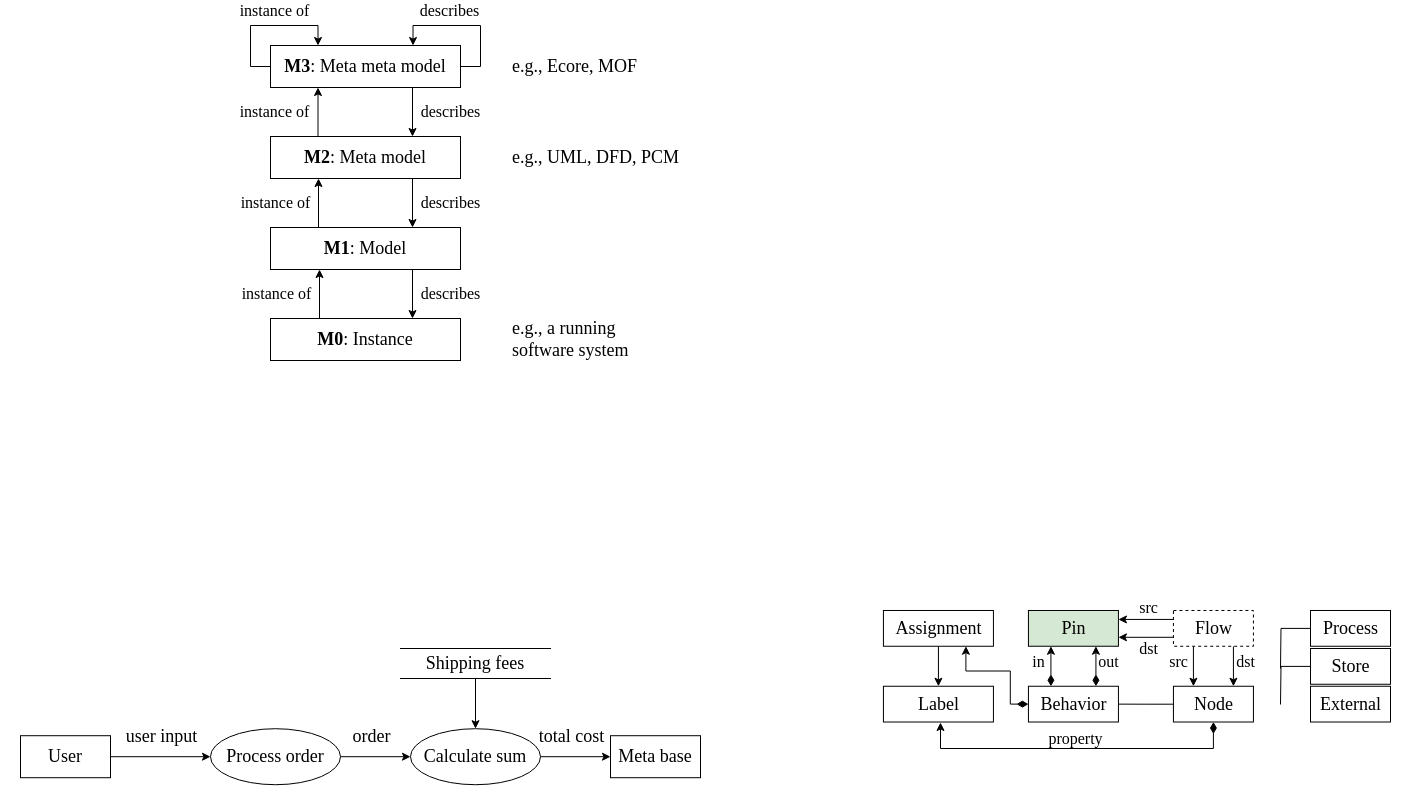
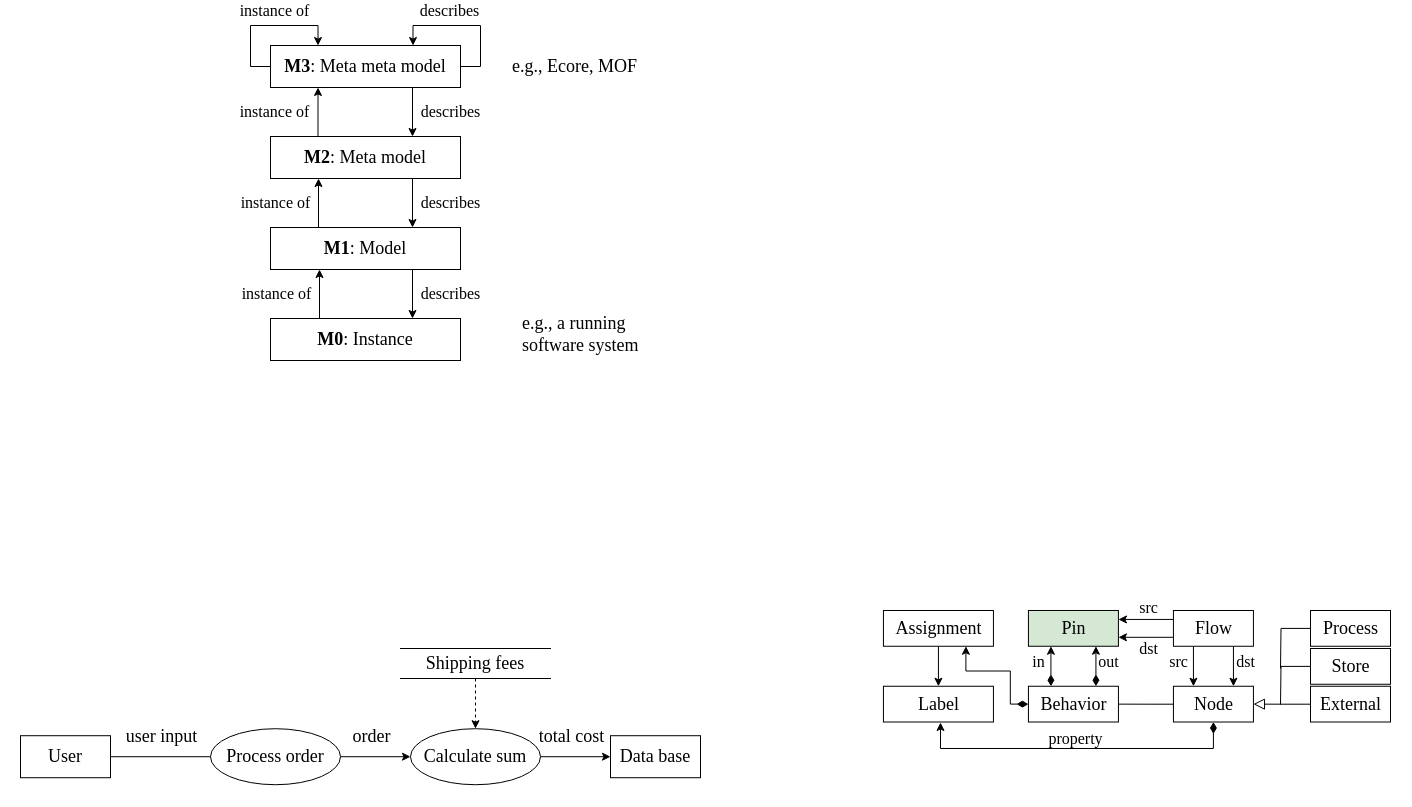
(596, 158) -> none
(591, 340) -> (601, 335)
(1213, 628) -> (1213, 628)
(476, 701) -> (476, 701)
none -> (1288, 704)
(202, 757) -> (205, 757)
(656, 757) -> (656, 757)
